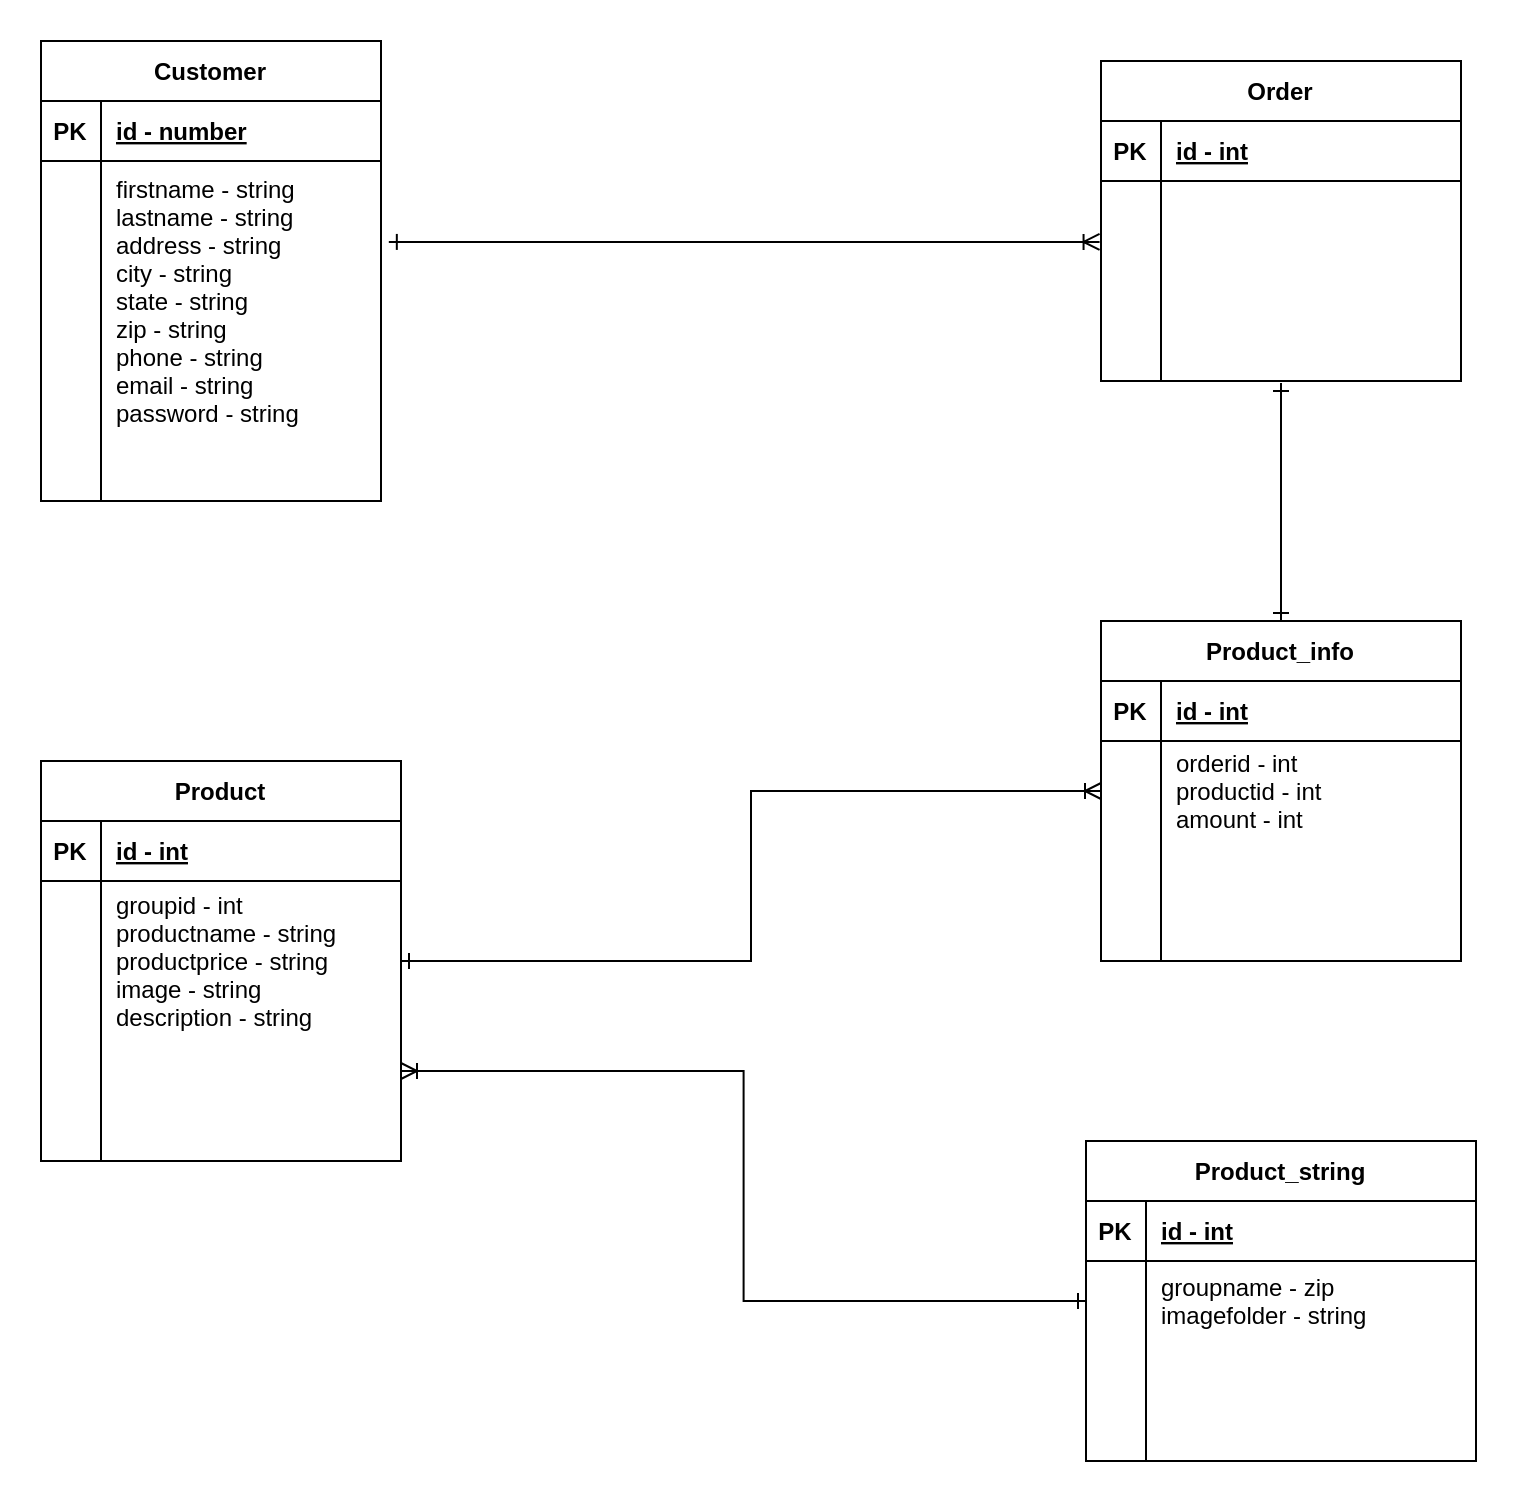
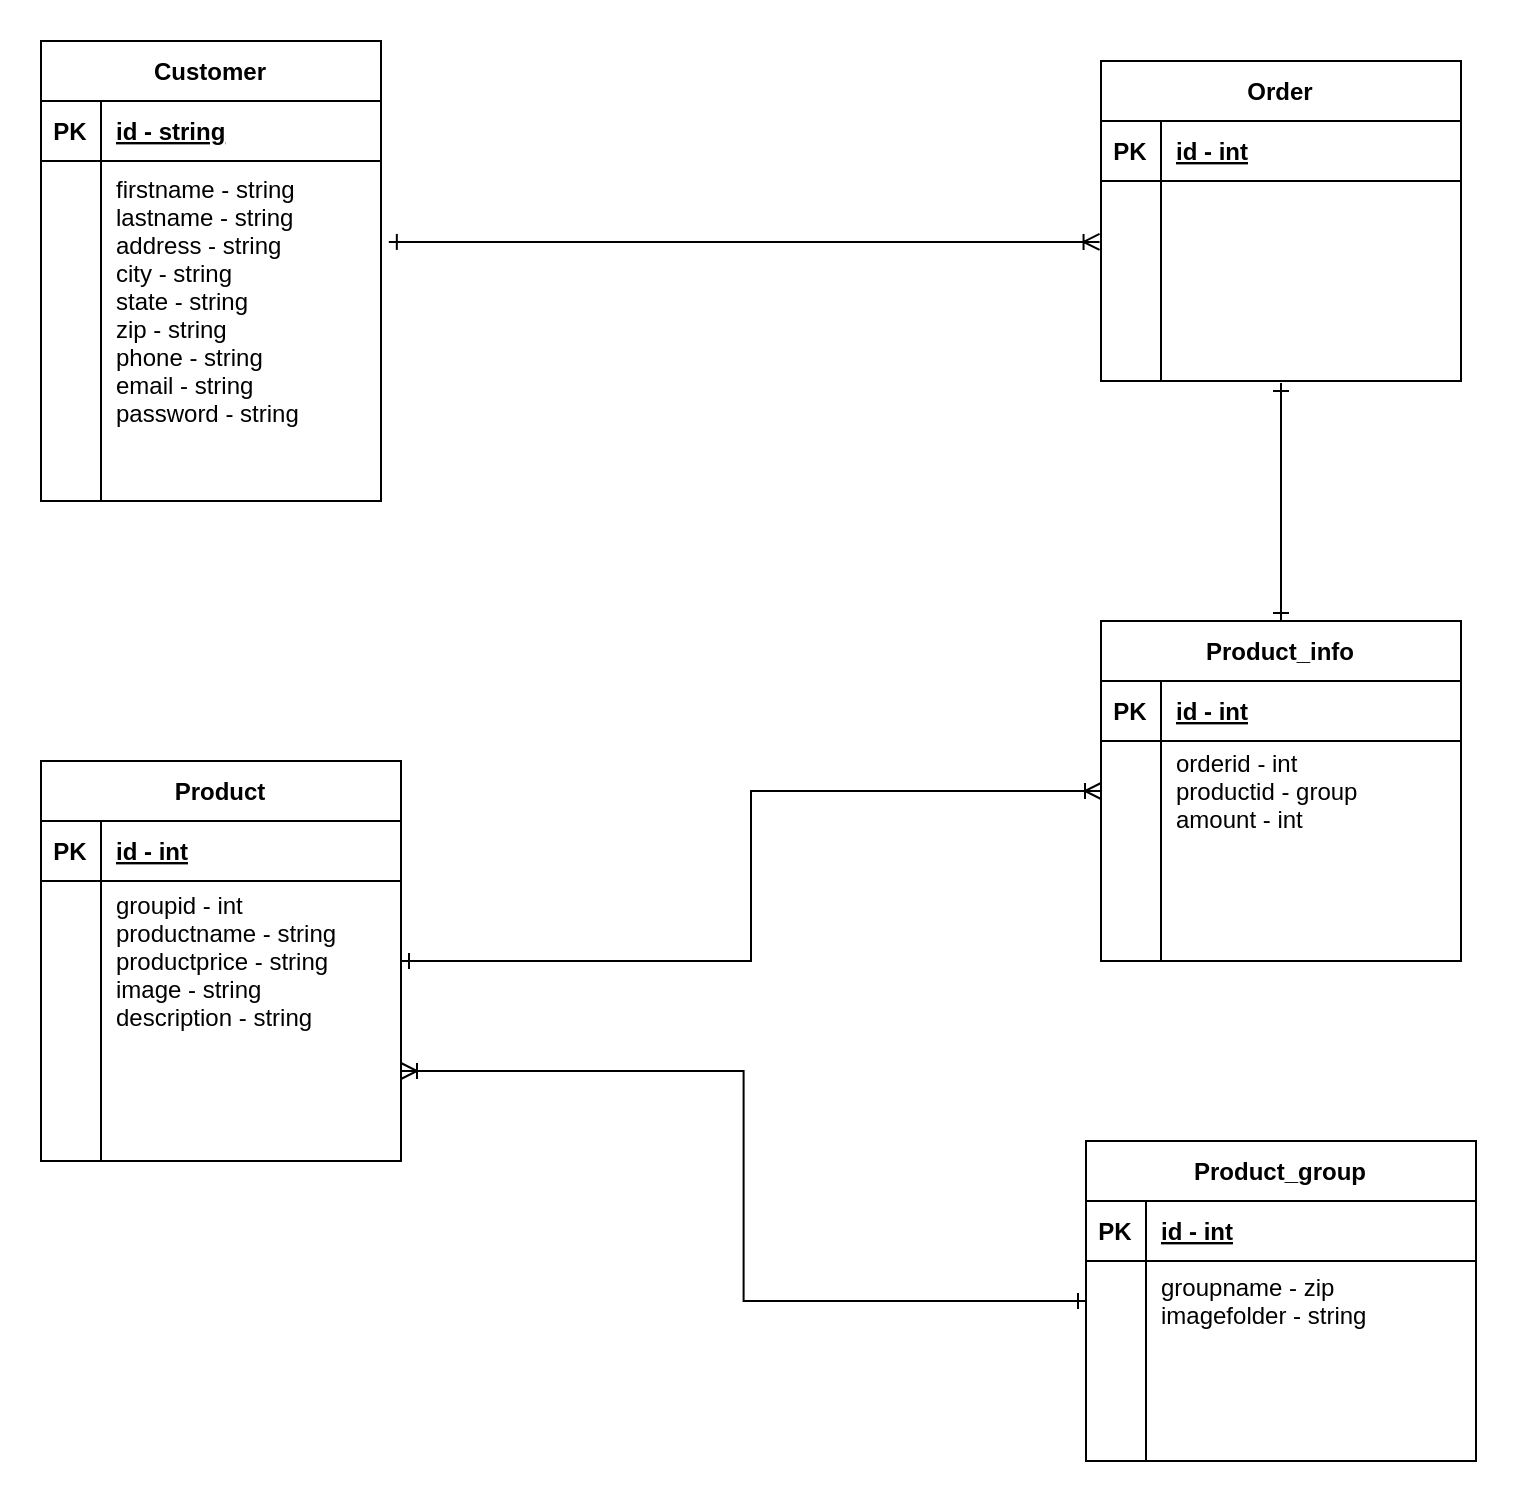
(181, 132) -> (177, 132)
(1251, 764) -> (1251, 764)
(1280, 1172) -> (1280, 1172)
